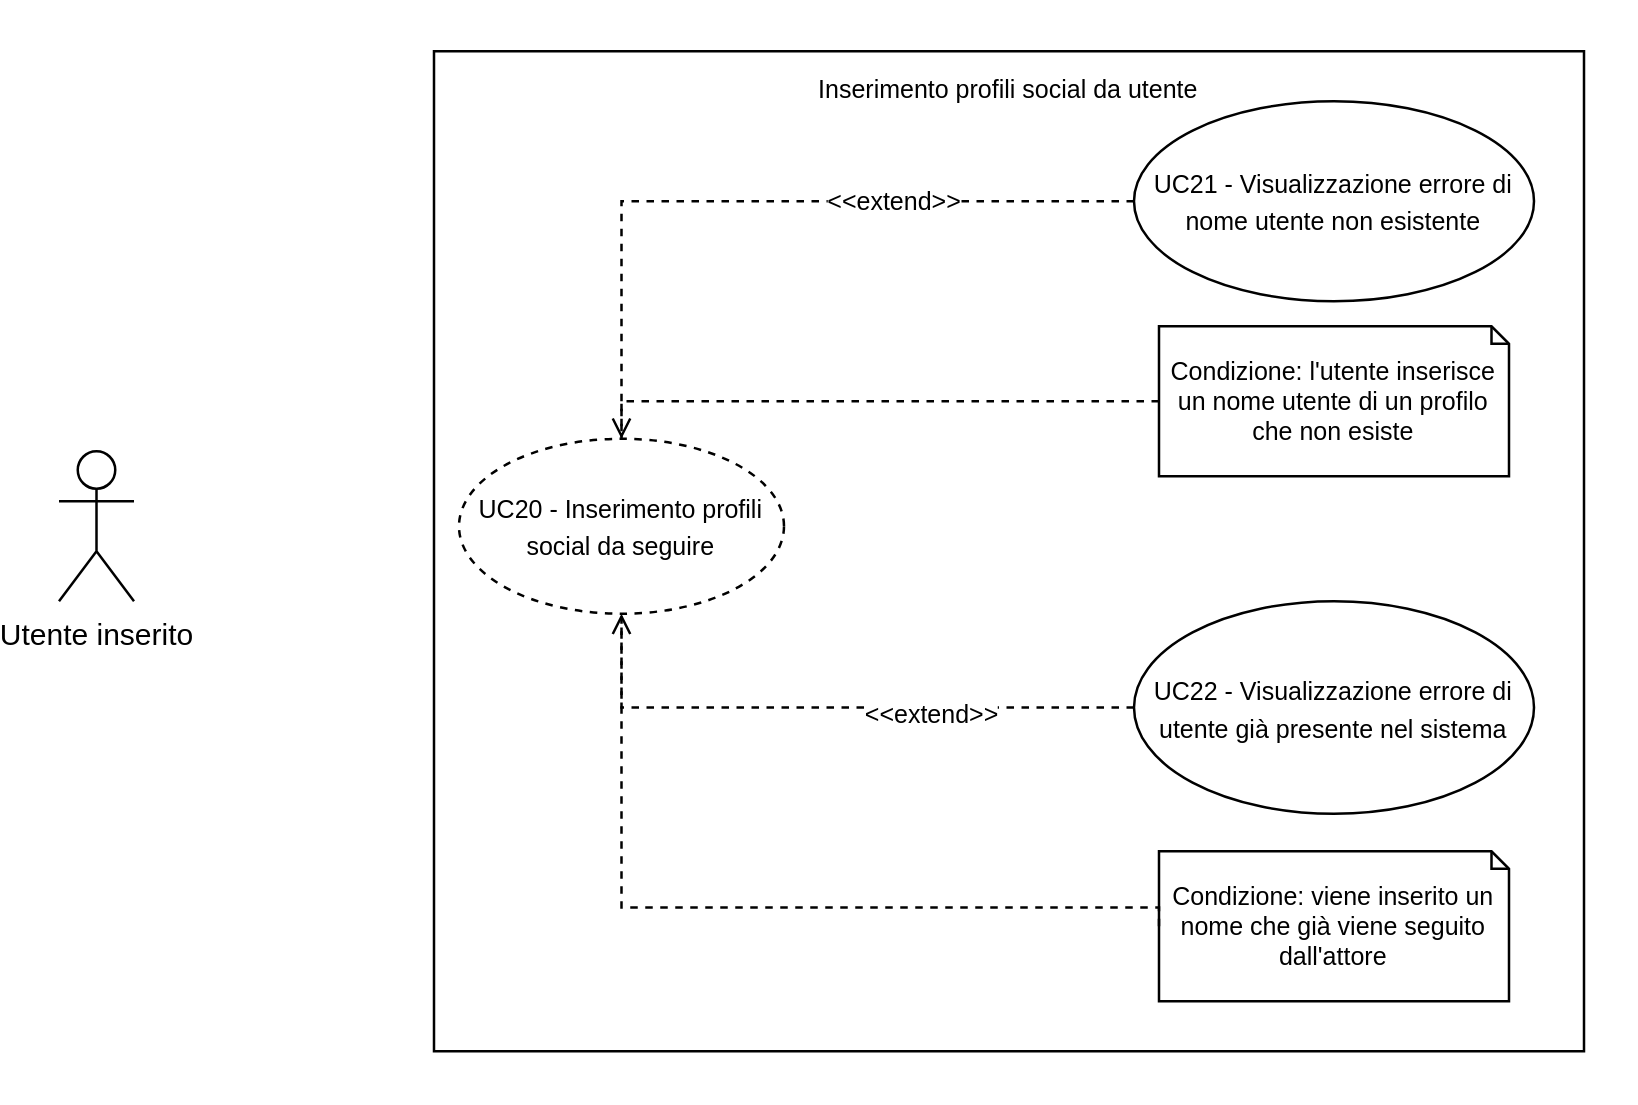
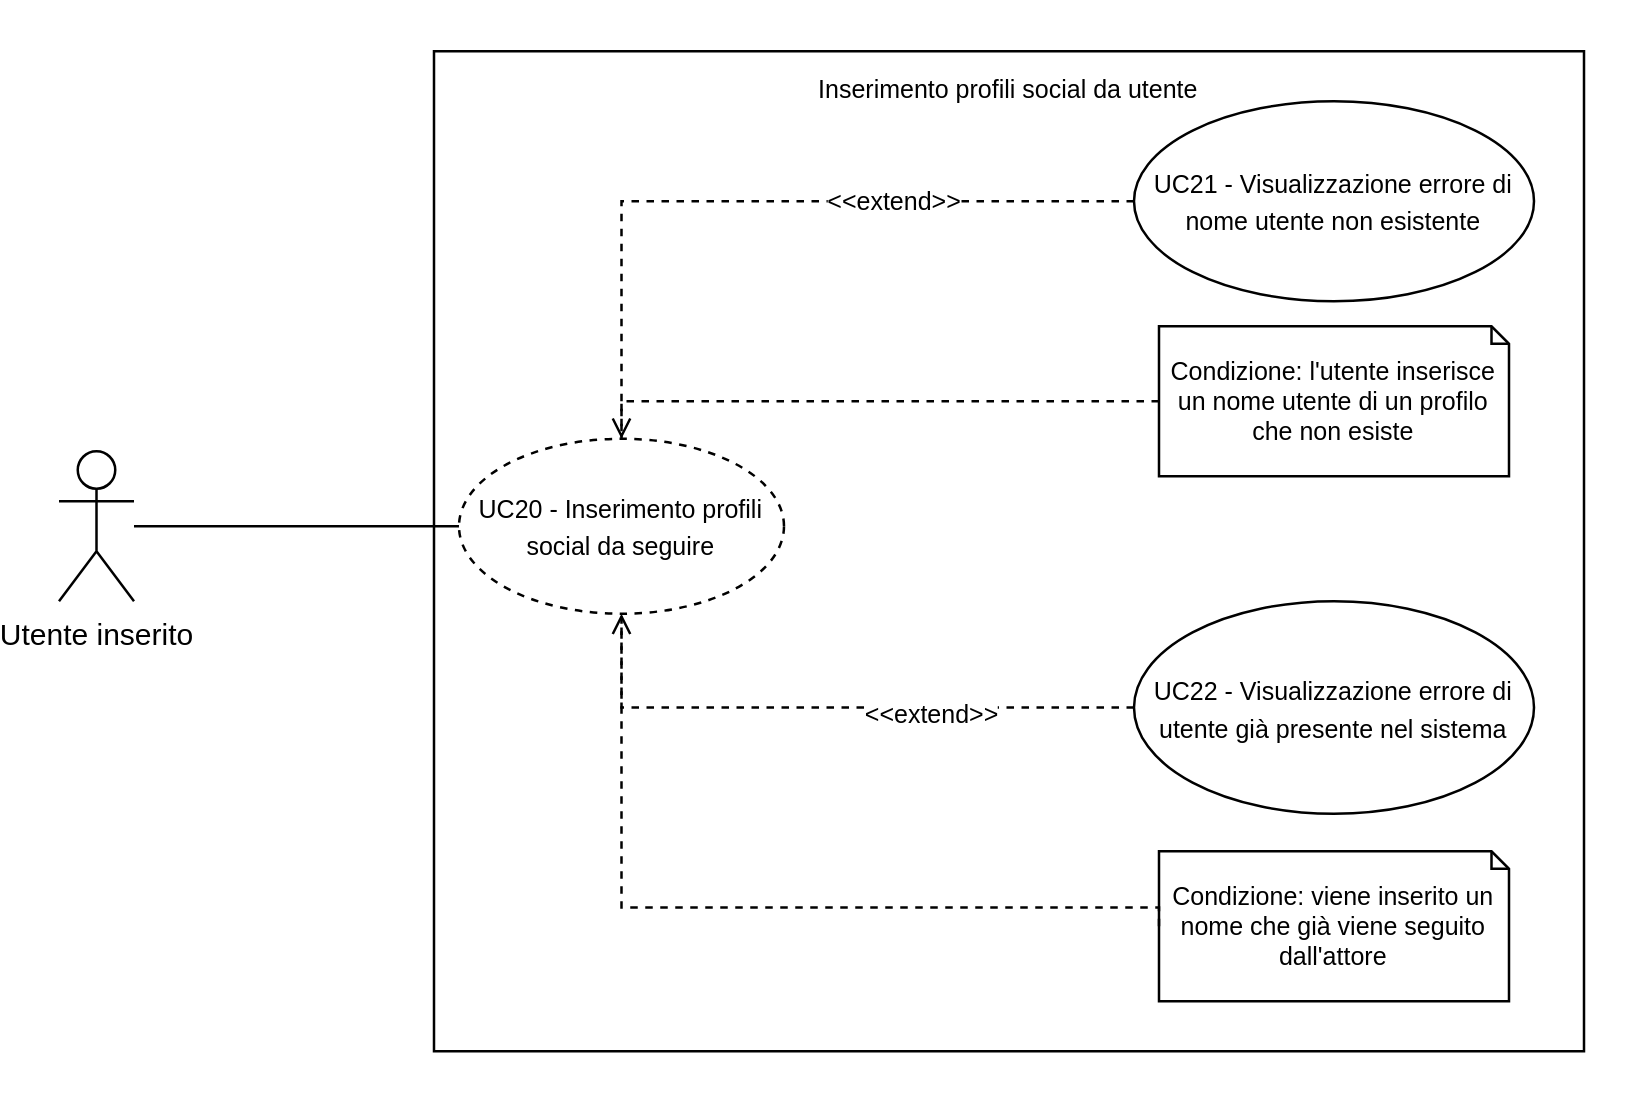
none -> (296, 526)
